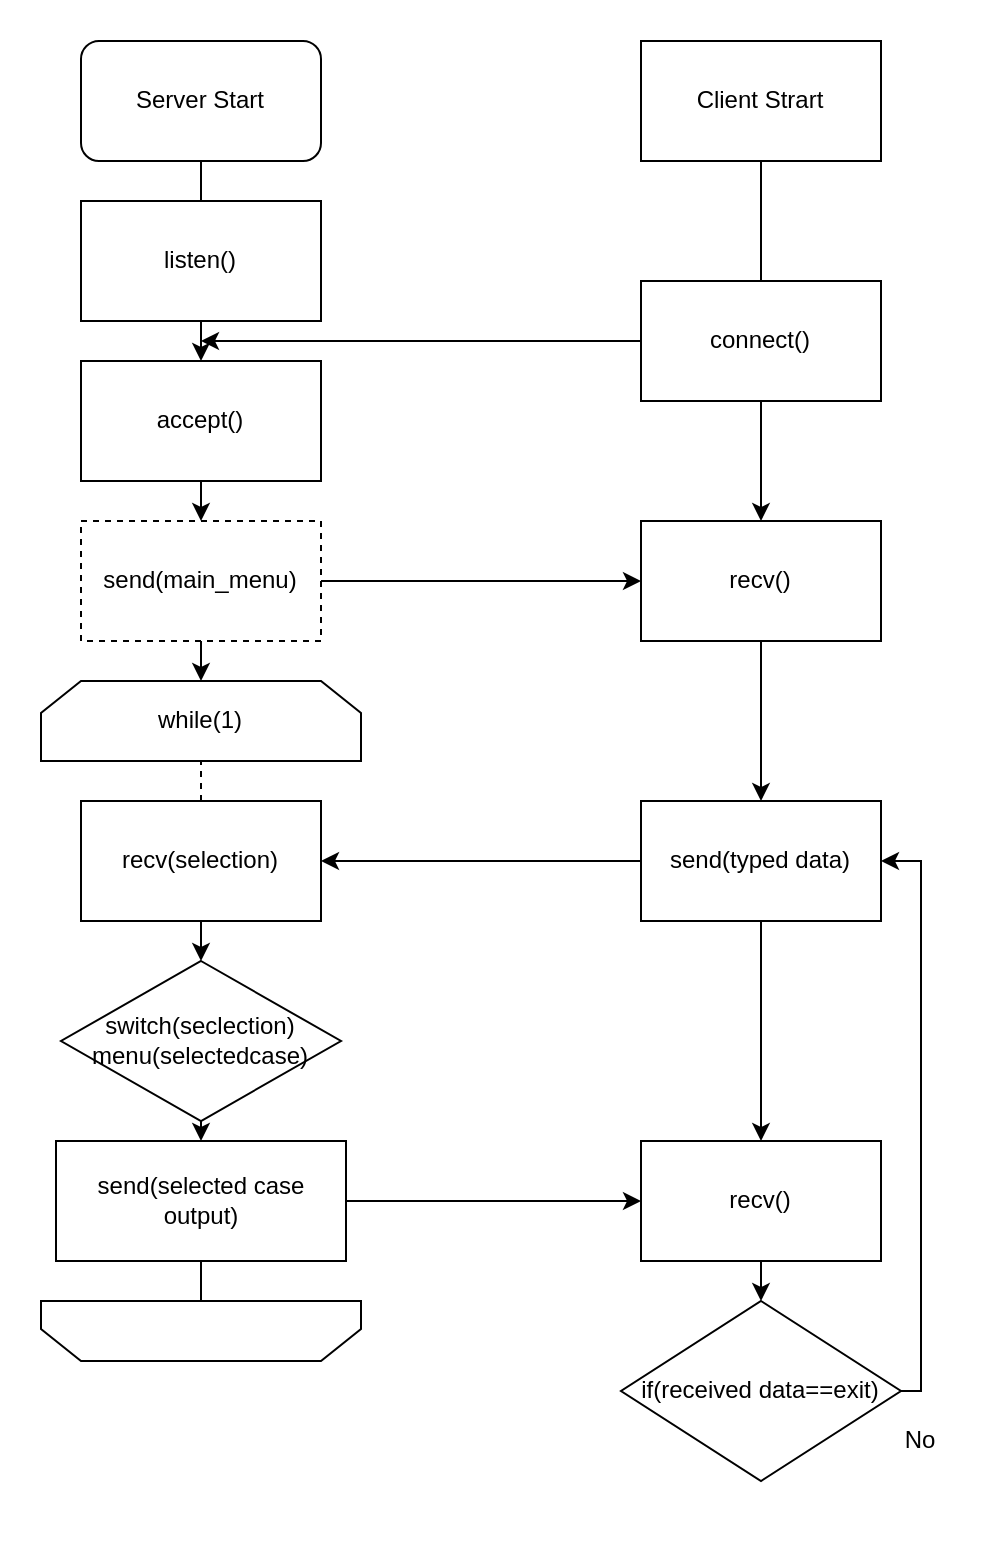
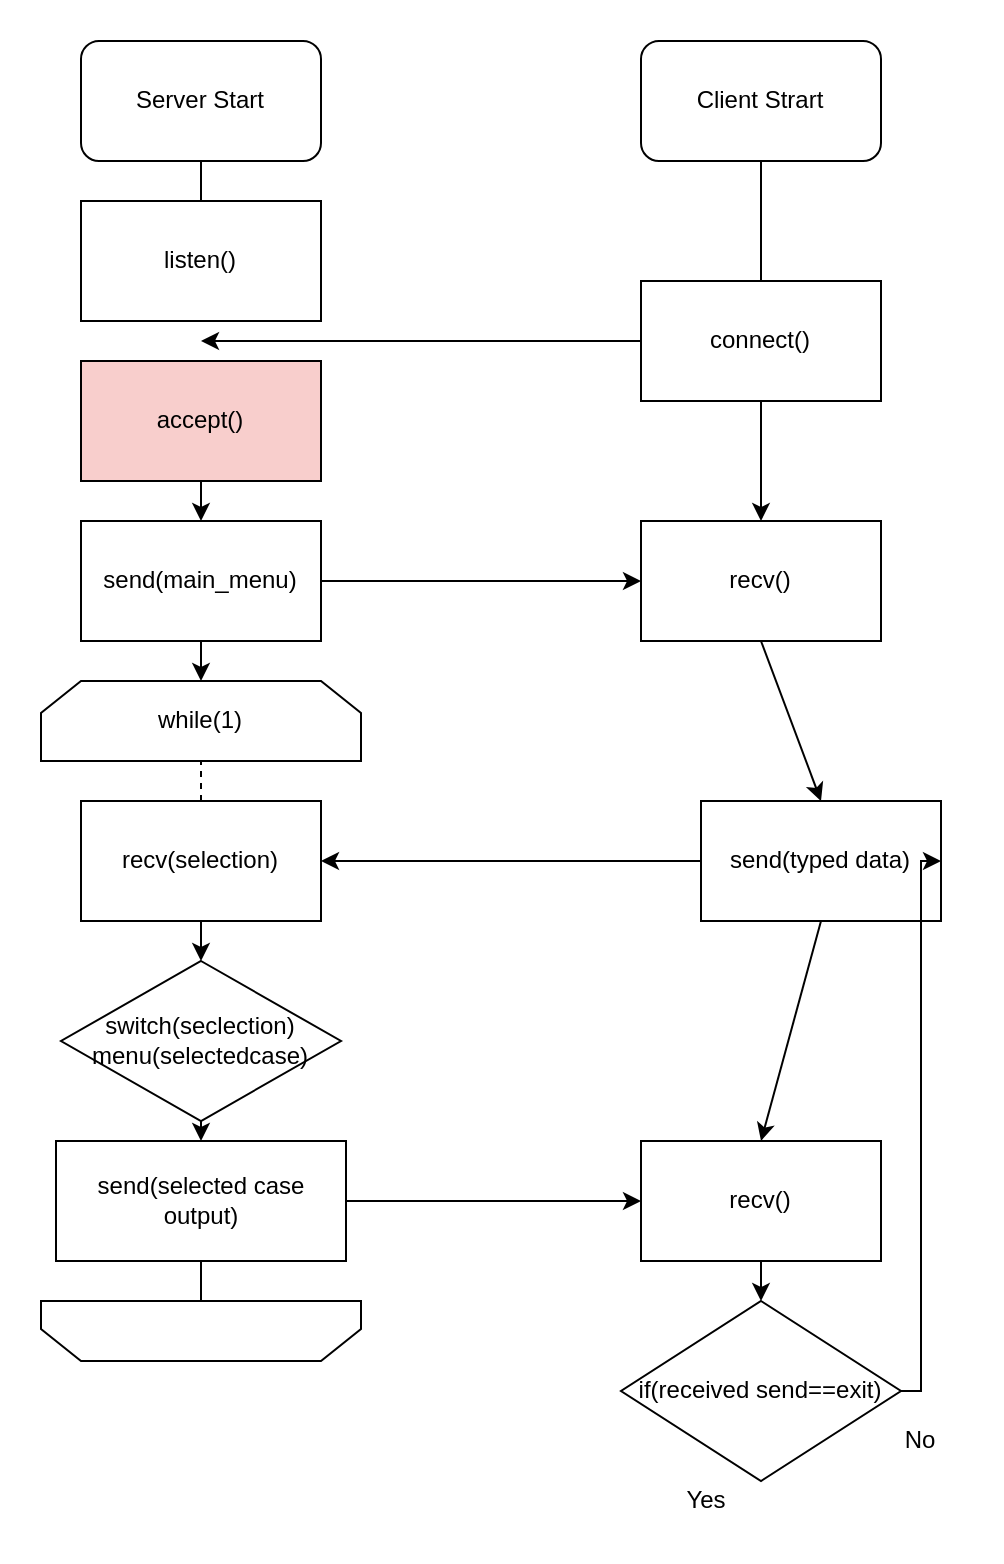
(761, 101) -> (761, 101)
(201, 334) -> none
(201, 421) -> (201, 421)
(201, 581) -> (201, 581)
(761, 861) -> (821, 861)
(761, 1391) -> (761, 1391)
none -> (707, 1501)
